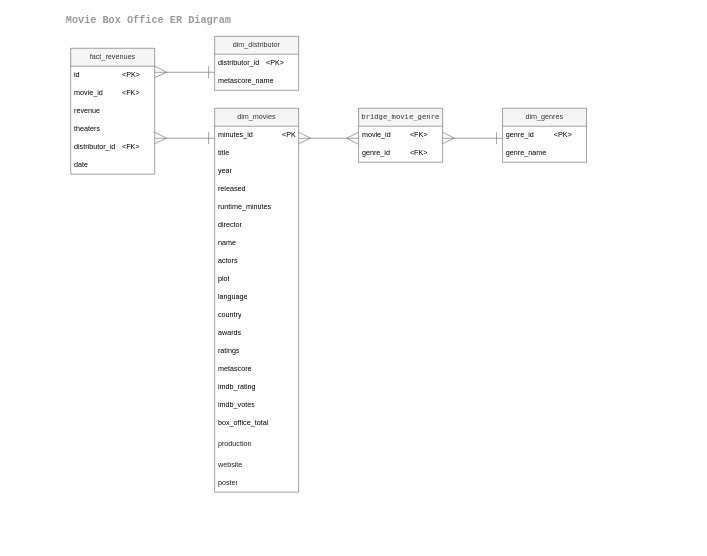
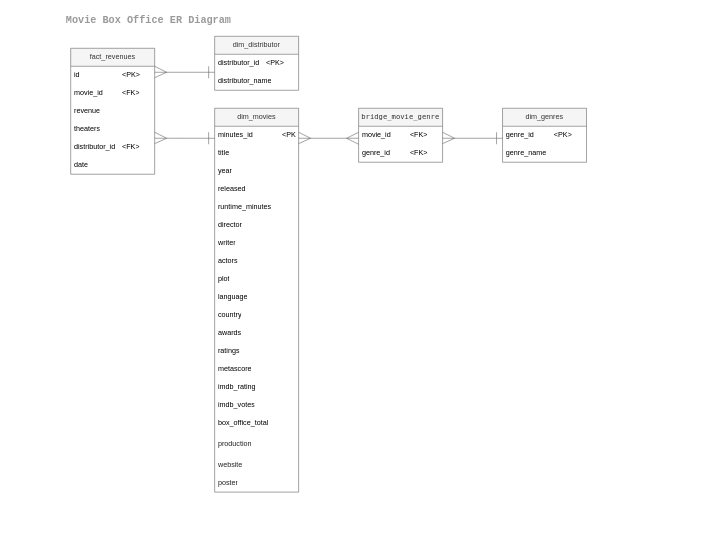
(246, 81) -> (248, 81)
(226, 243) -> (229, 243)
